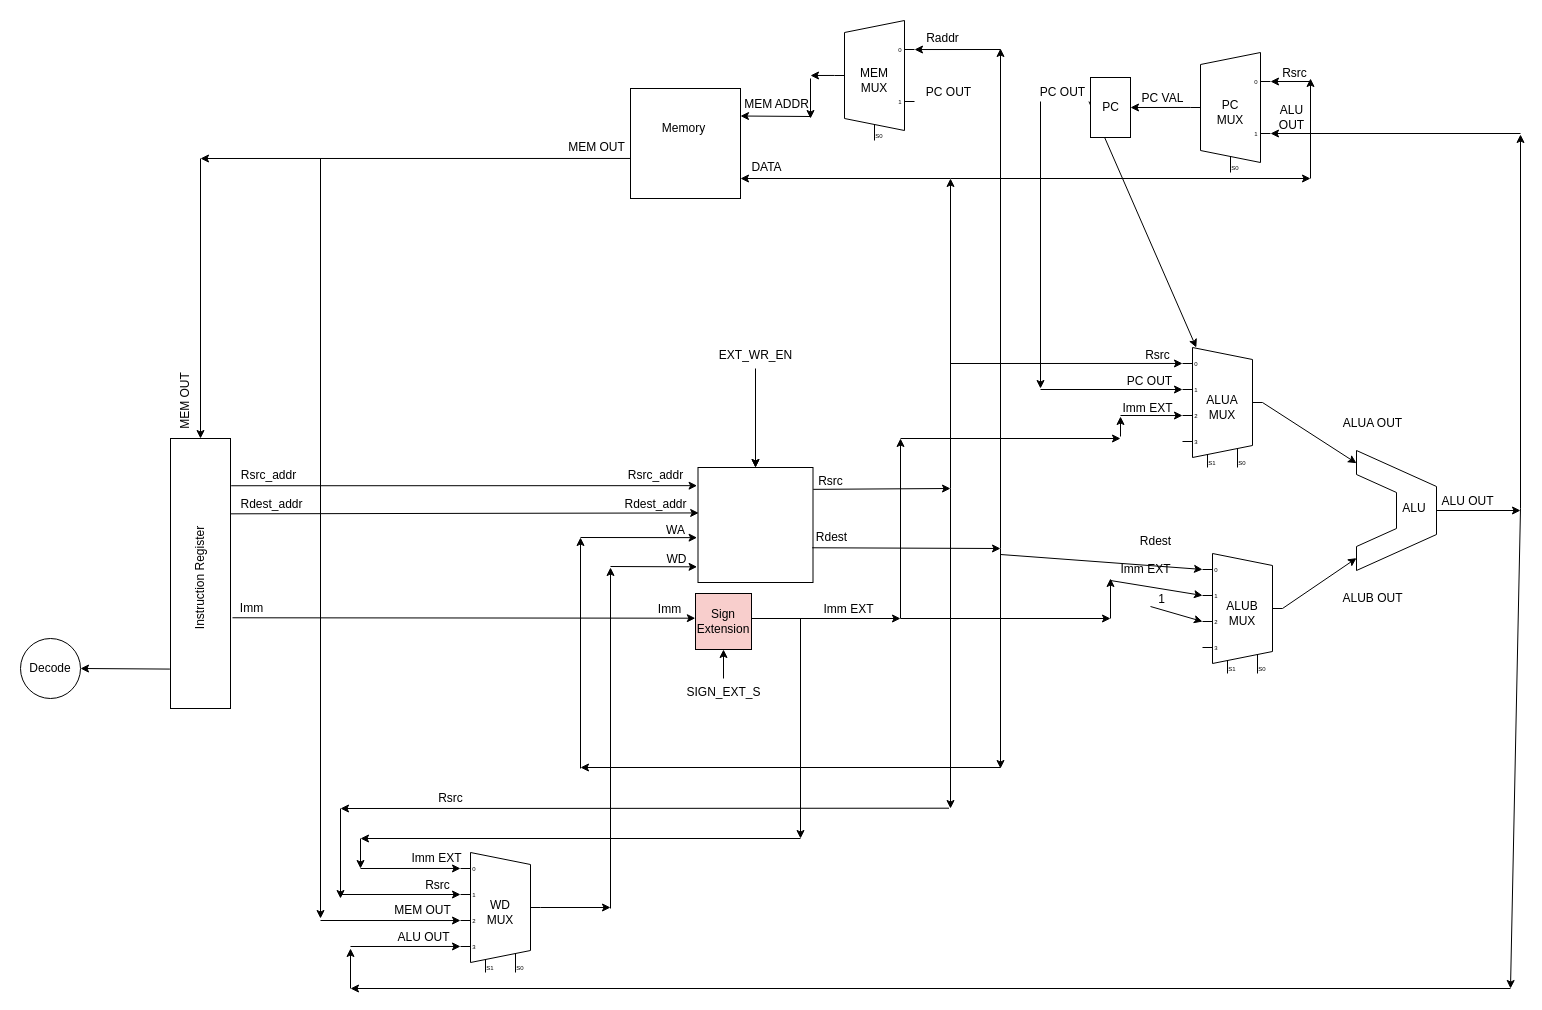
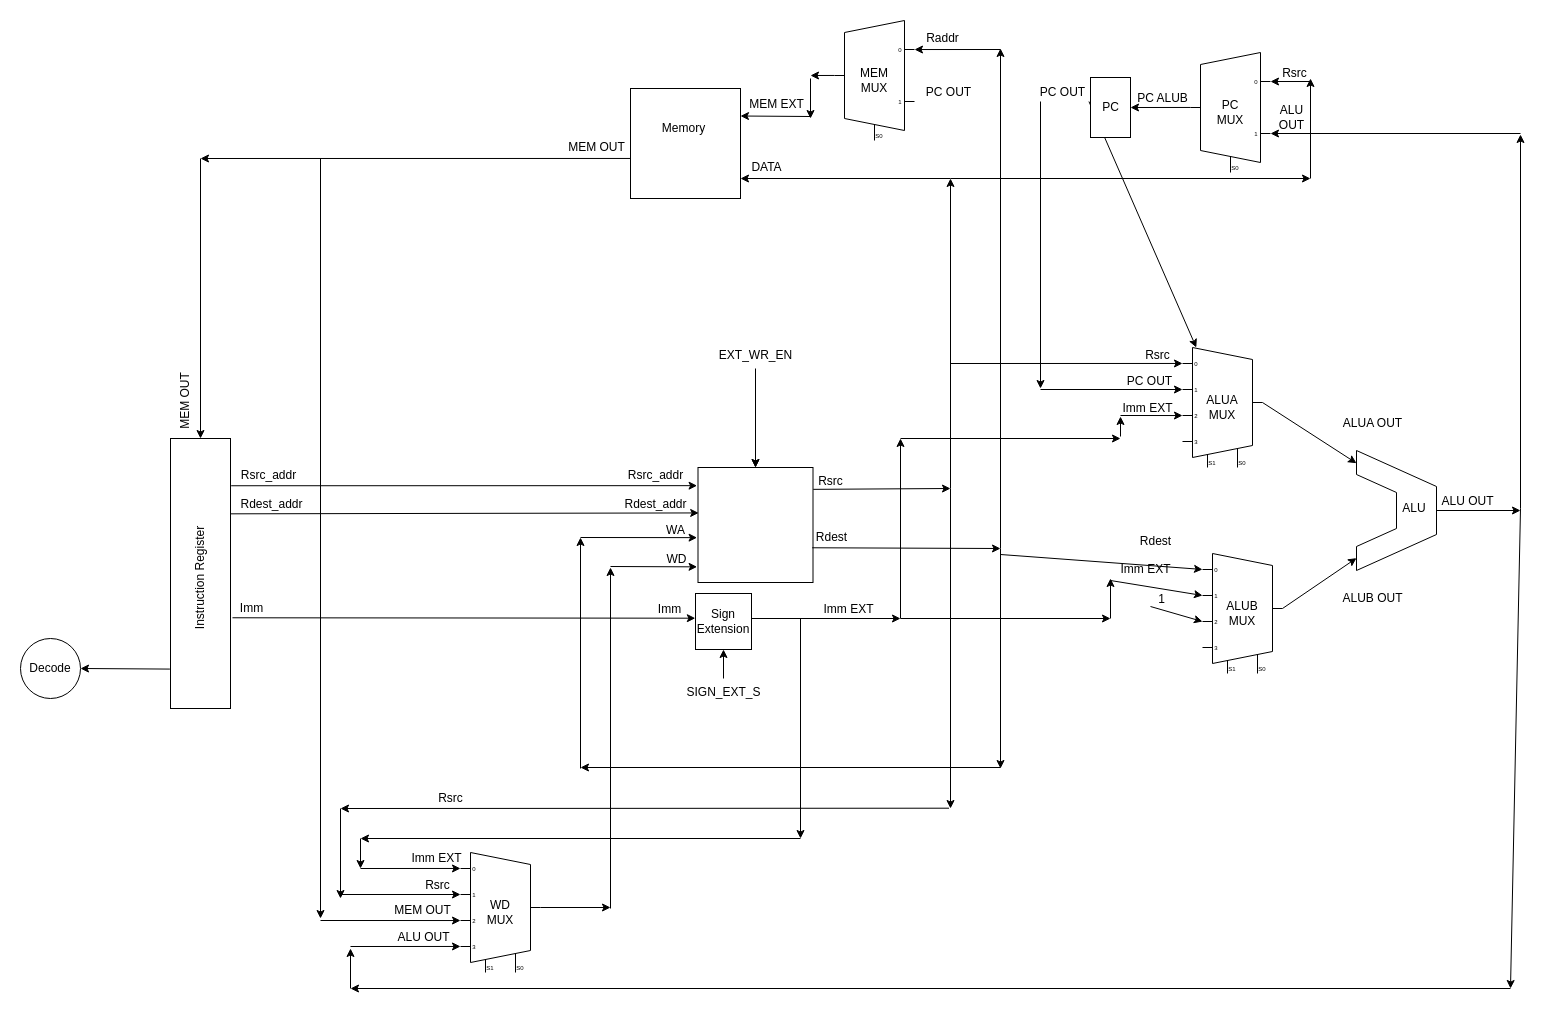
(1163, 99) -> (1163, 99)
(777, 105) -> (777, 105)
(724, 622) -> (724, 622)
